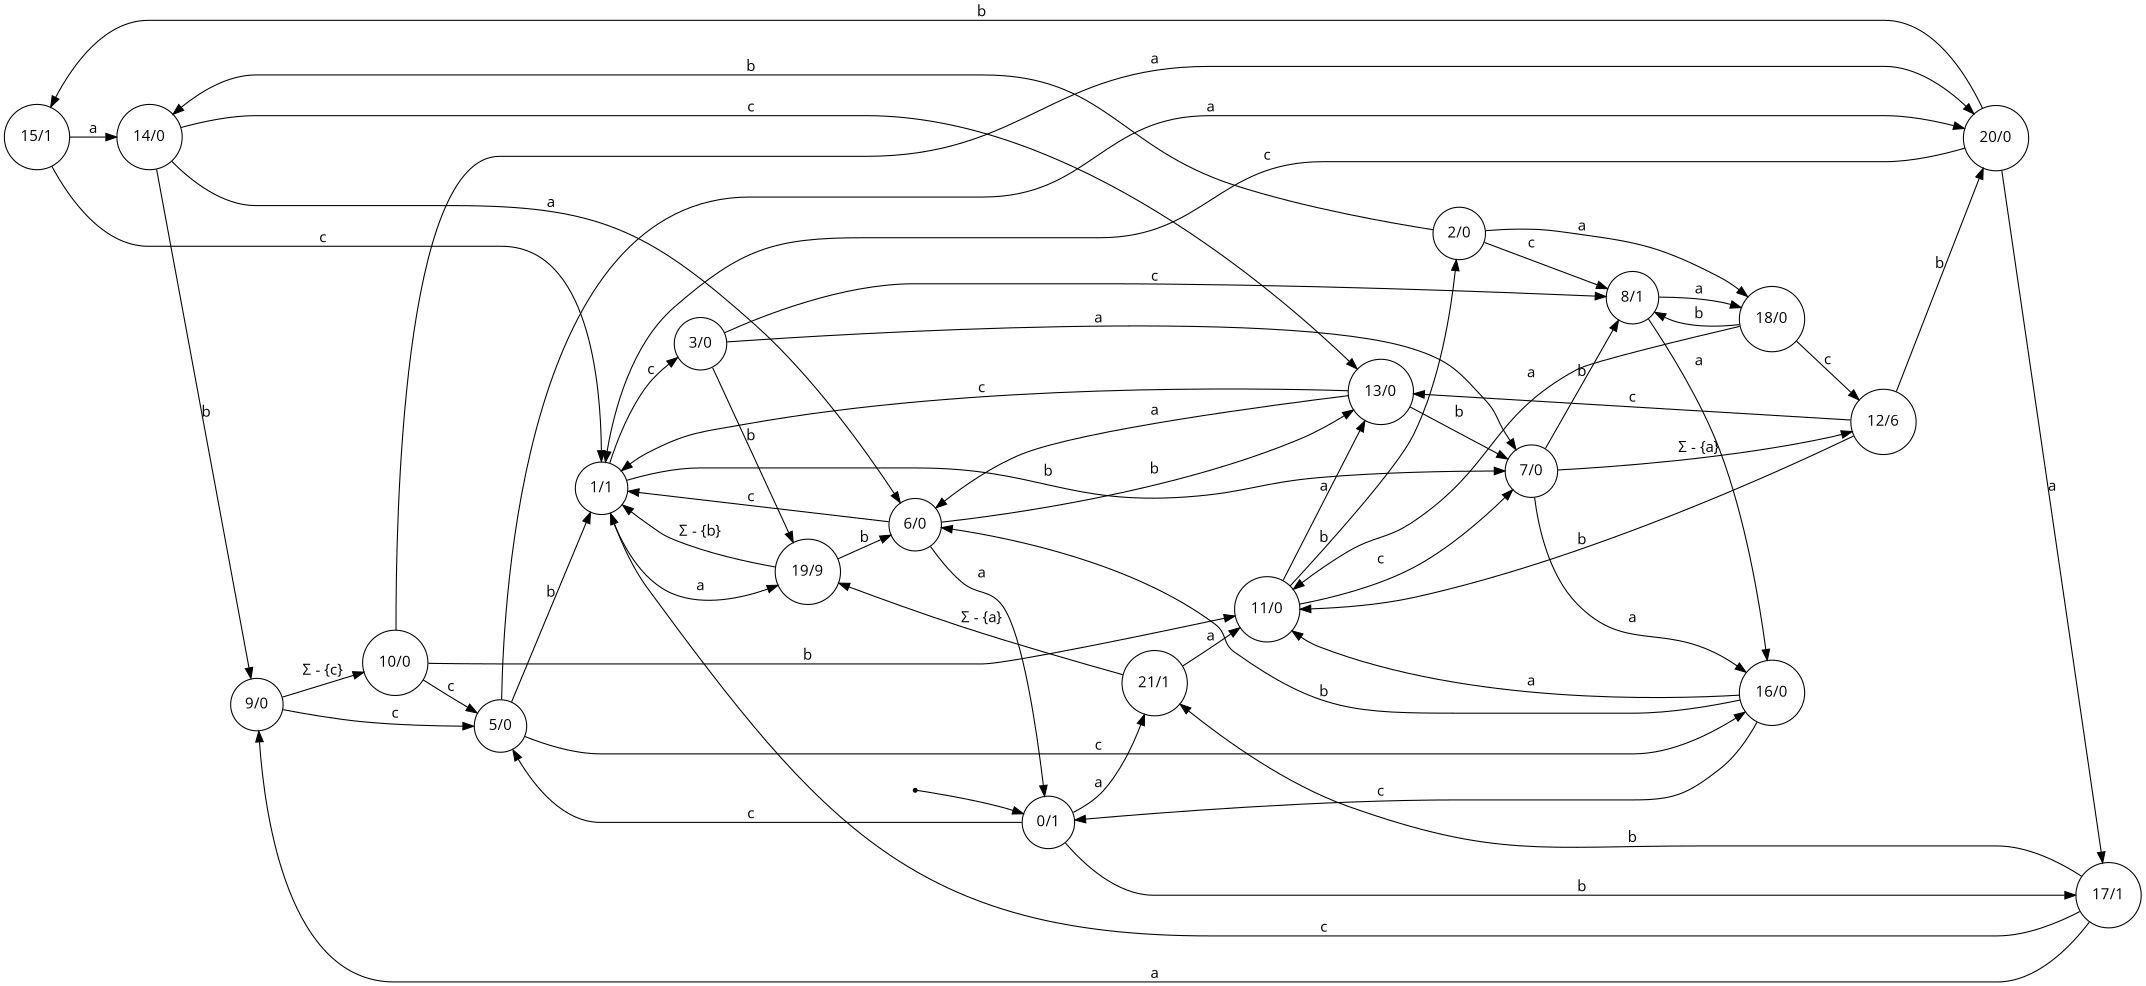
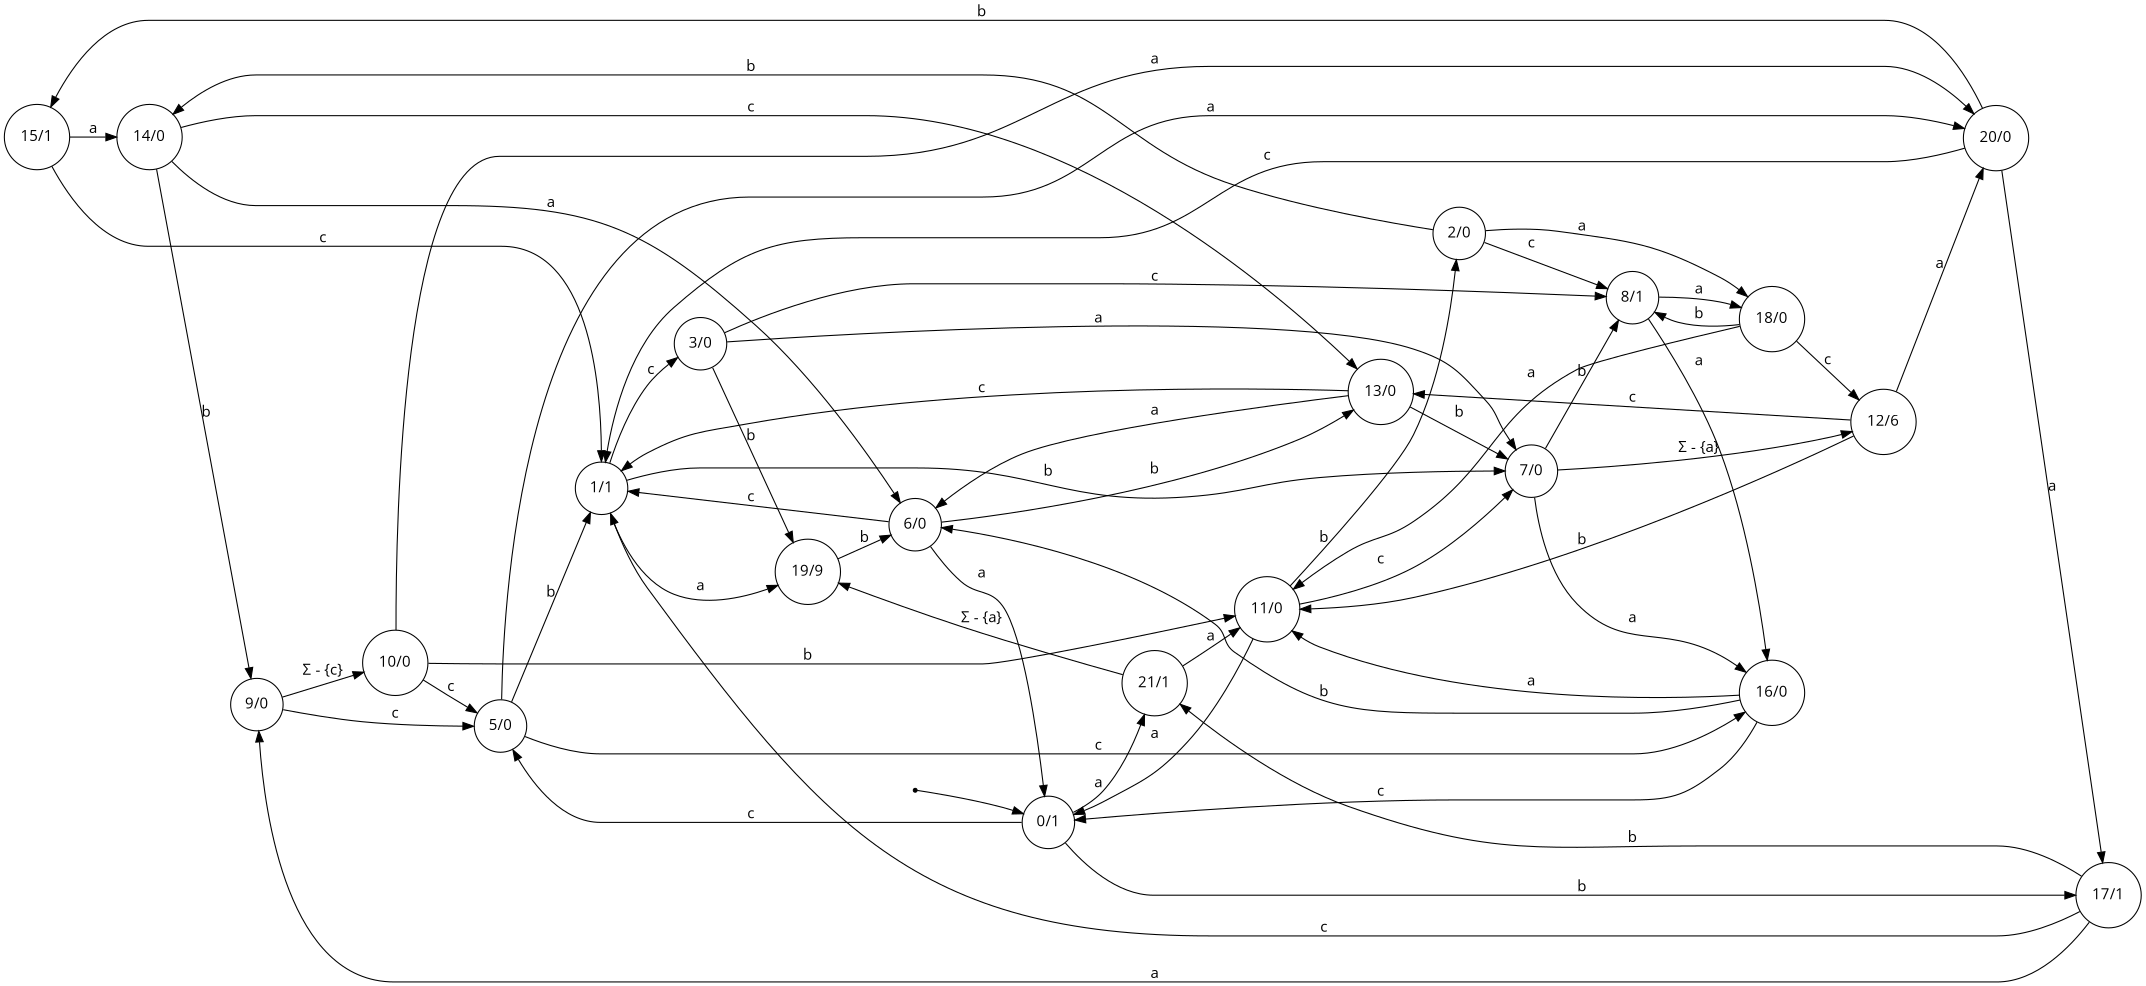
(1940, 264) -> (1940, 264)
(1322, 505) -> (1187, 743)
(699, 549) -> none
